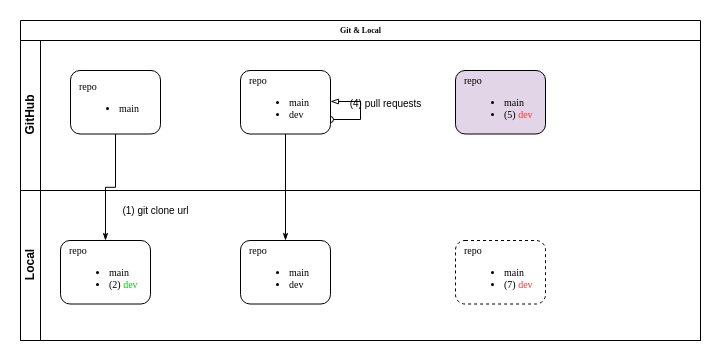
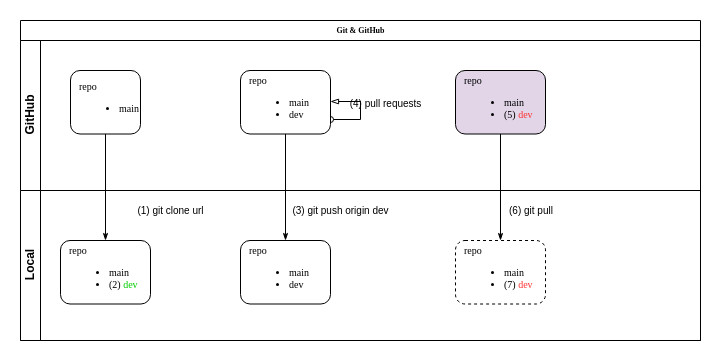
(361, 31) -> (361, 31)
(116, 102) -> (106, 102)
none -> (501, 184)
(156, 211) -> (171, 211)
none -> (341, 211)
none -> (538, 211)
